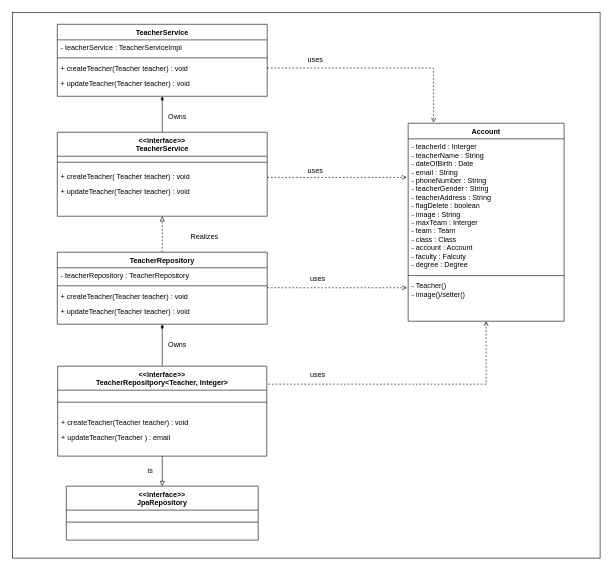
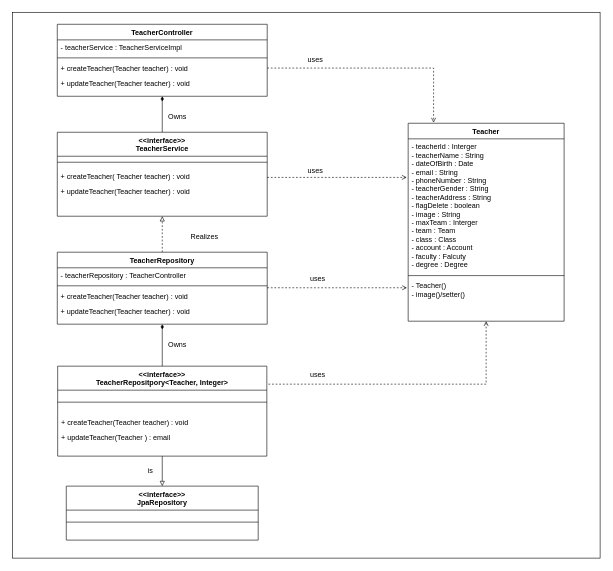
(162, 32) -> (162, 32)
(486, 131) -> (486, 131)
(134, 276) -> (133, 276)
